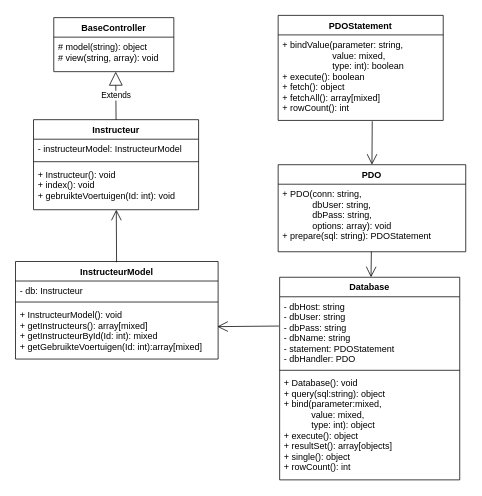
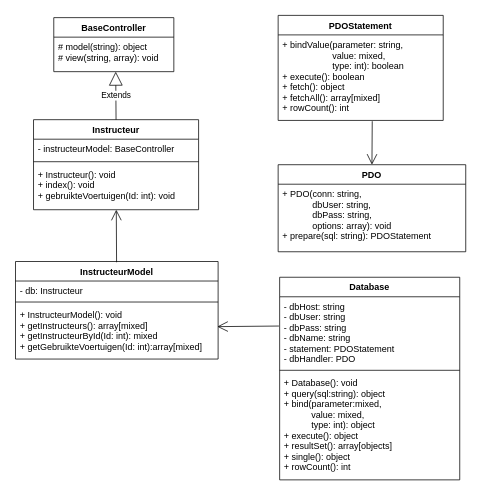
(121, 149) -> (115, 149)
(371, 264) -> none
